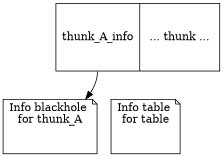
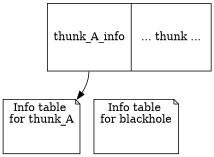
(50, 127) -> (42, 127)
(146, 127) -> (136, 127)
